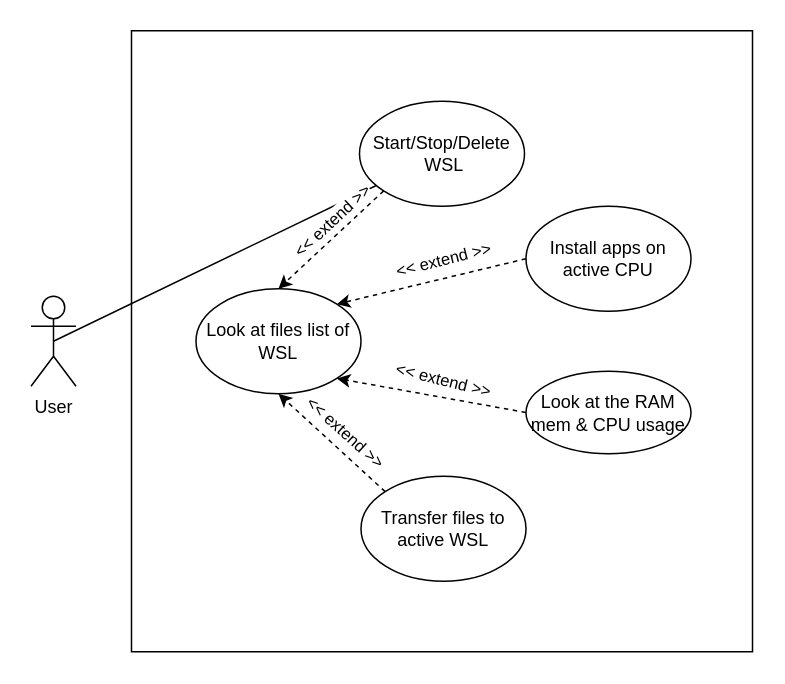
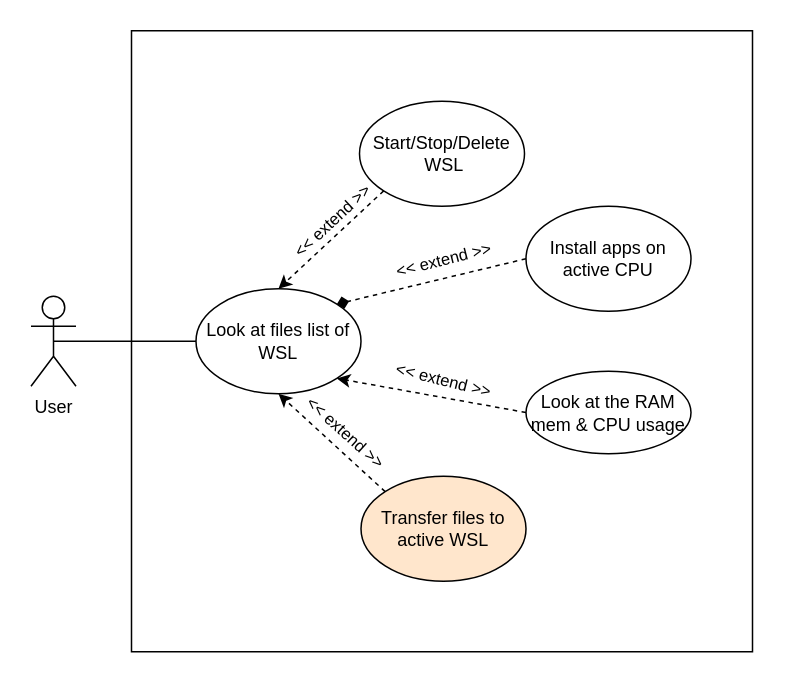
(206, 268) -> (126, 341)
(347, 302) -> (349, 301)
(443, 529) -> (443, 529)
